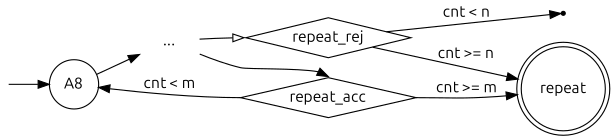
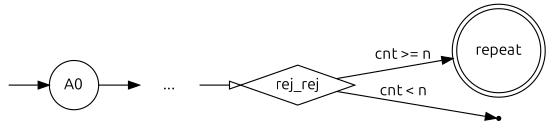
(328, 38) -> (298, 85)
(74, 84) -> (74, 85)
(328, 98) -> none
